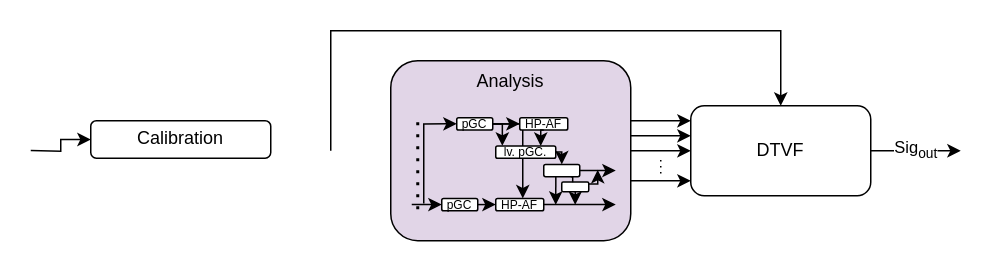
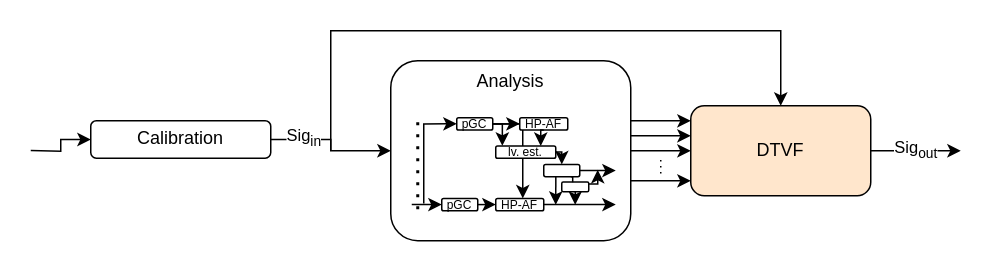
(511, 82) -> (511, 82)
none -> (299, 139)
(781, 151) -> (781, 151)
(526, 152) -> (526, 152)
